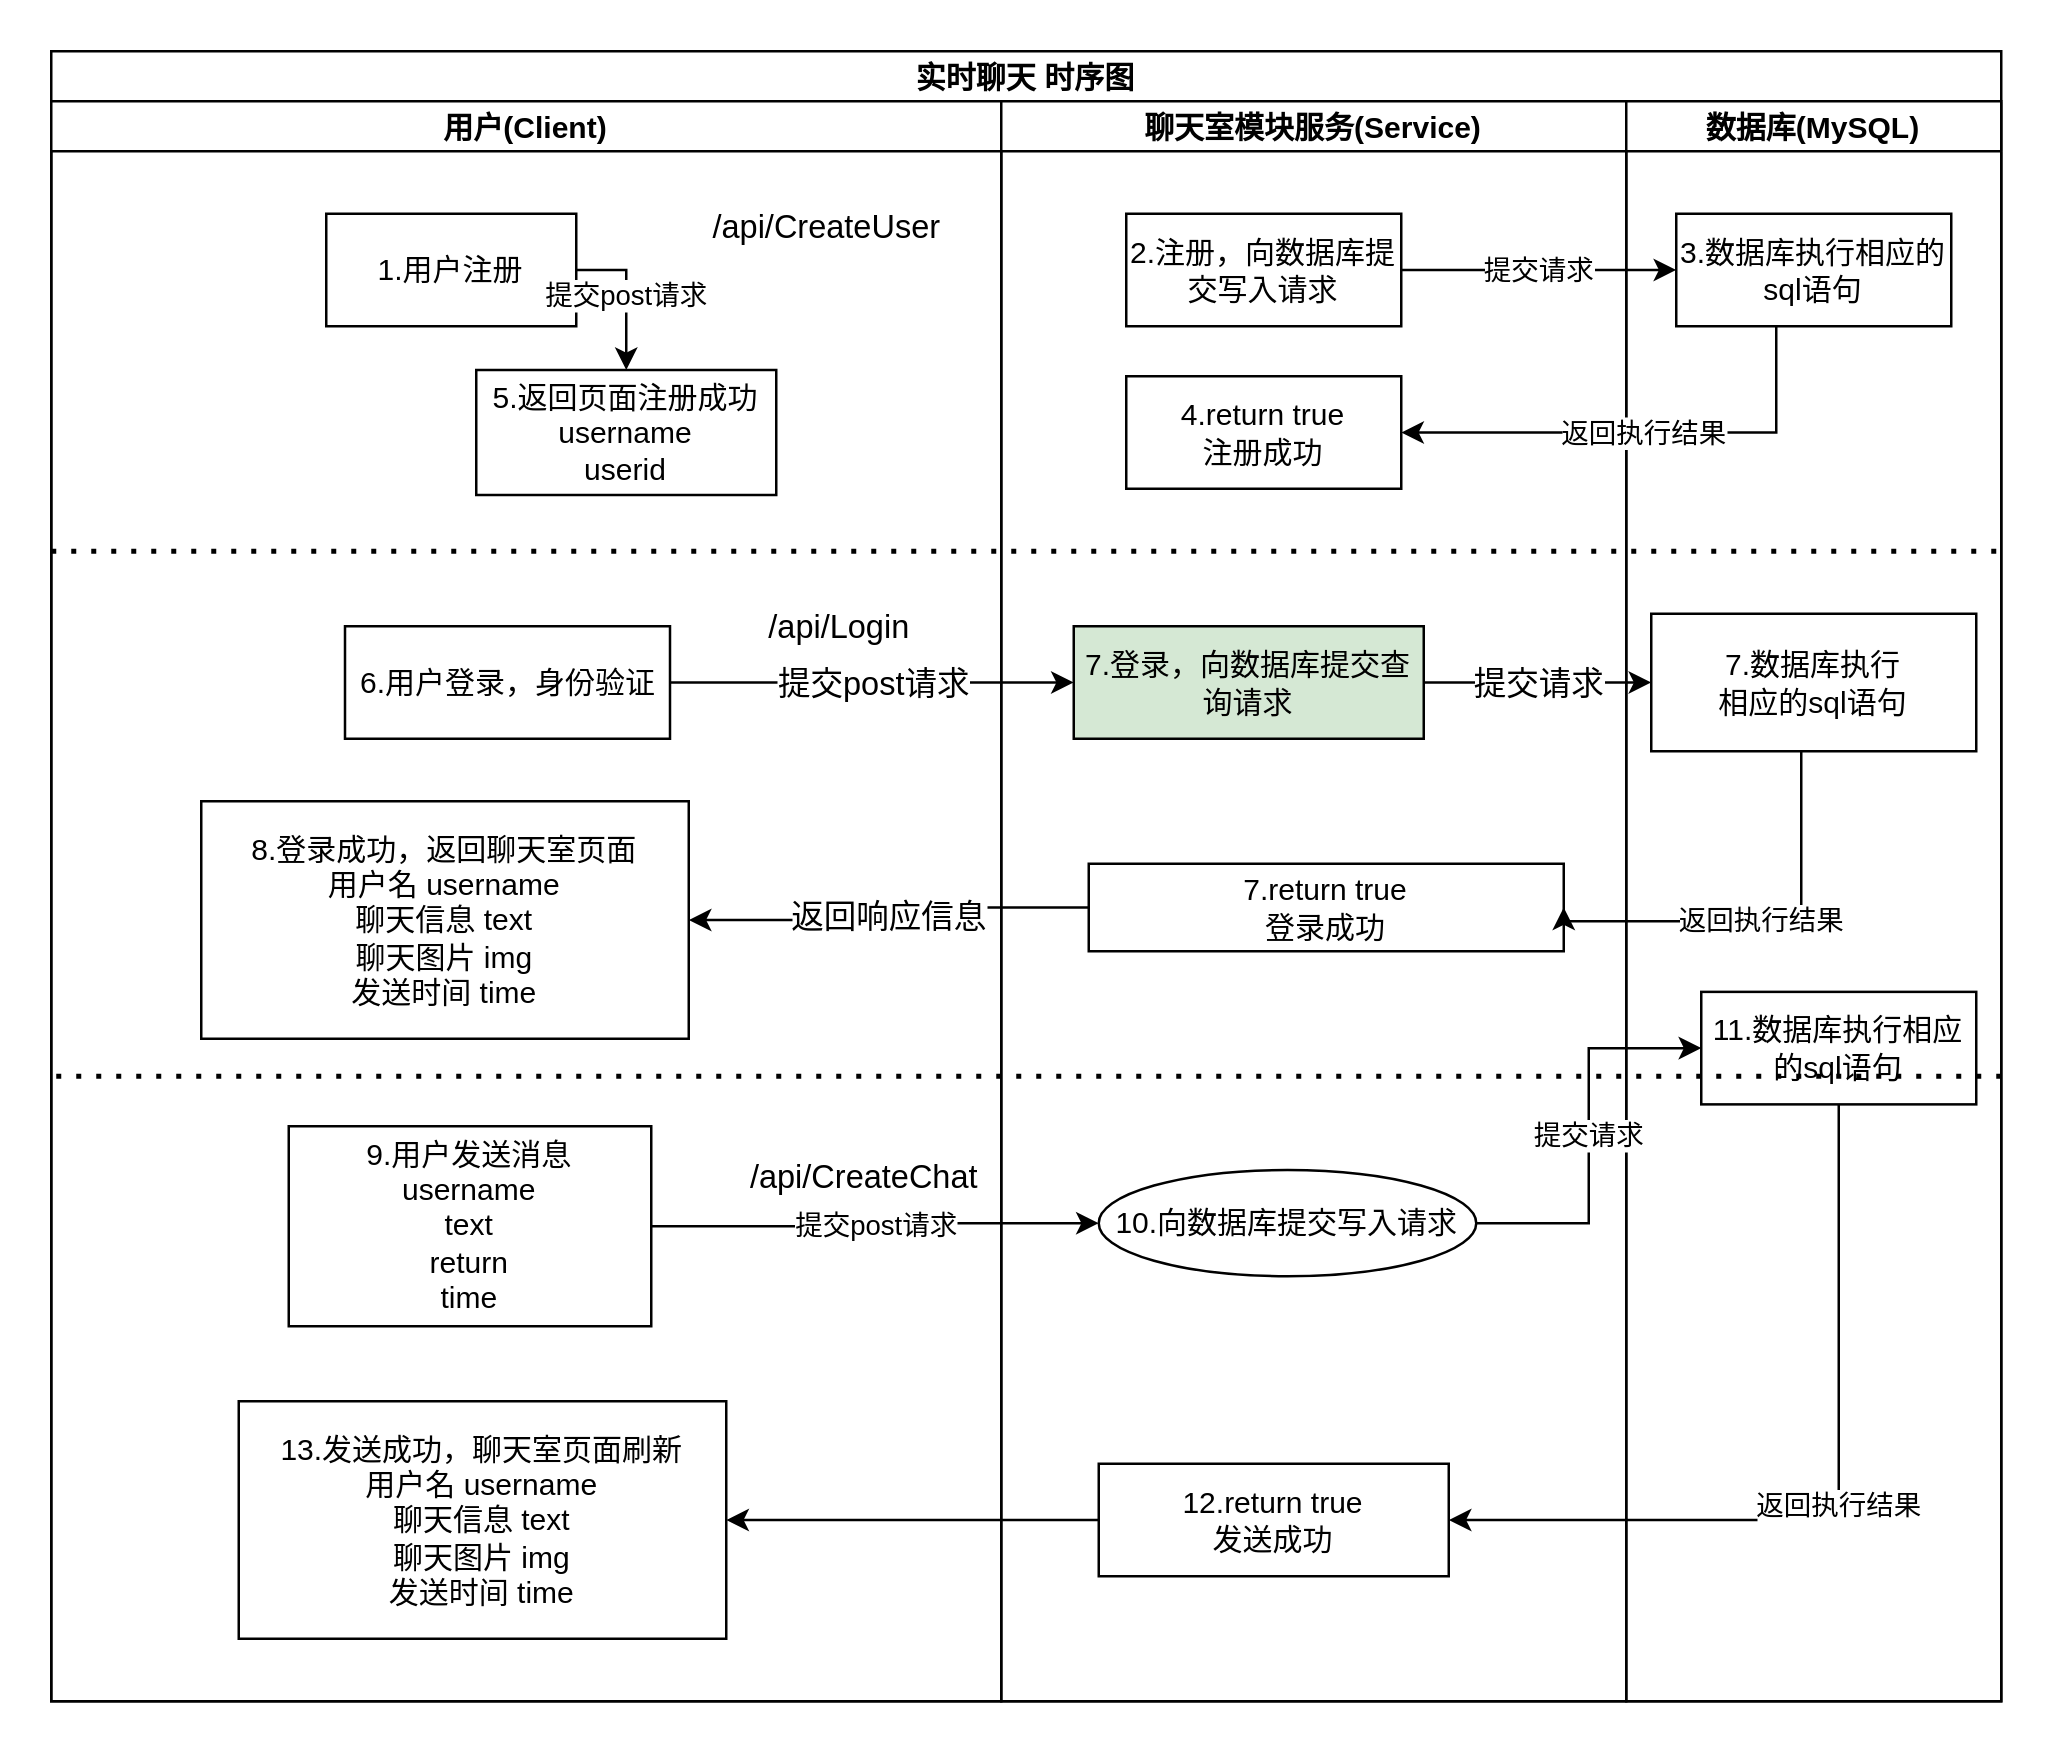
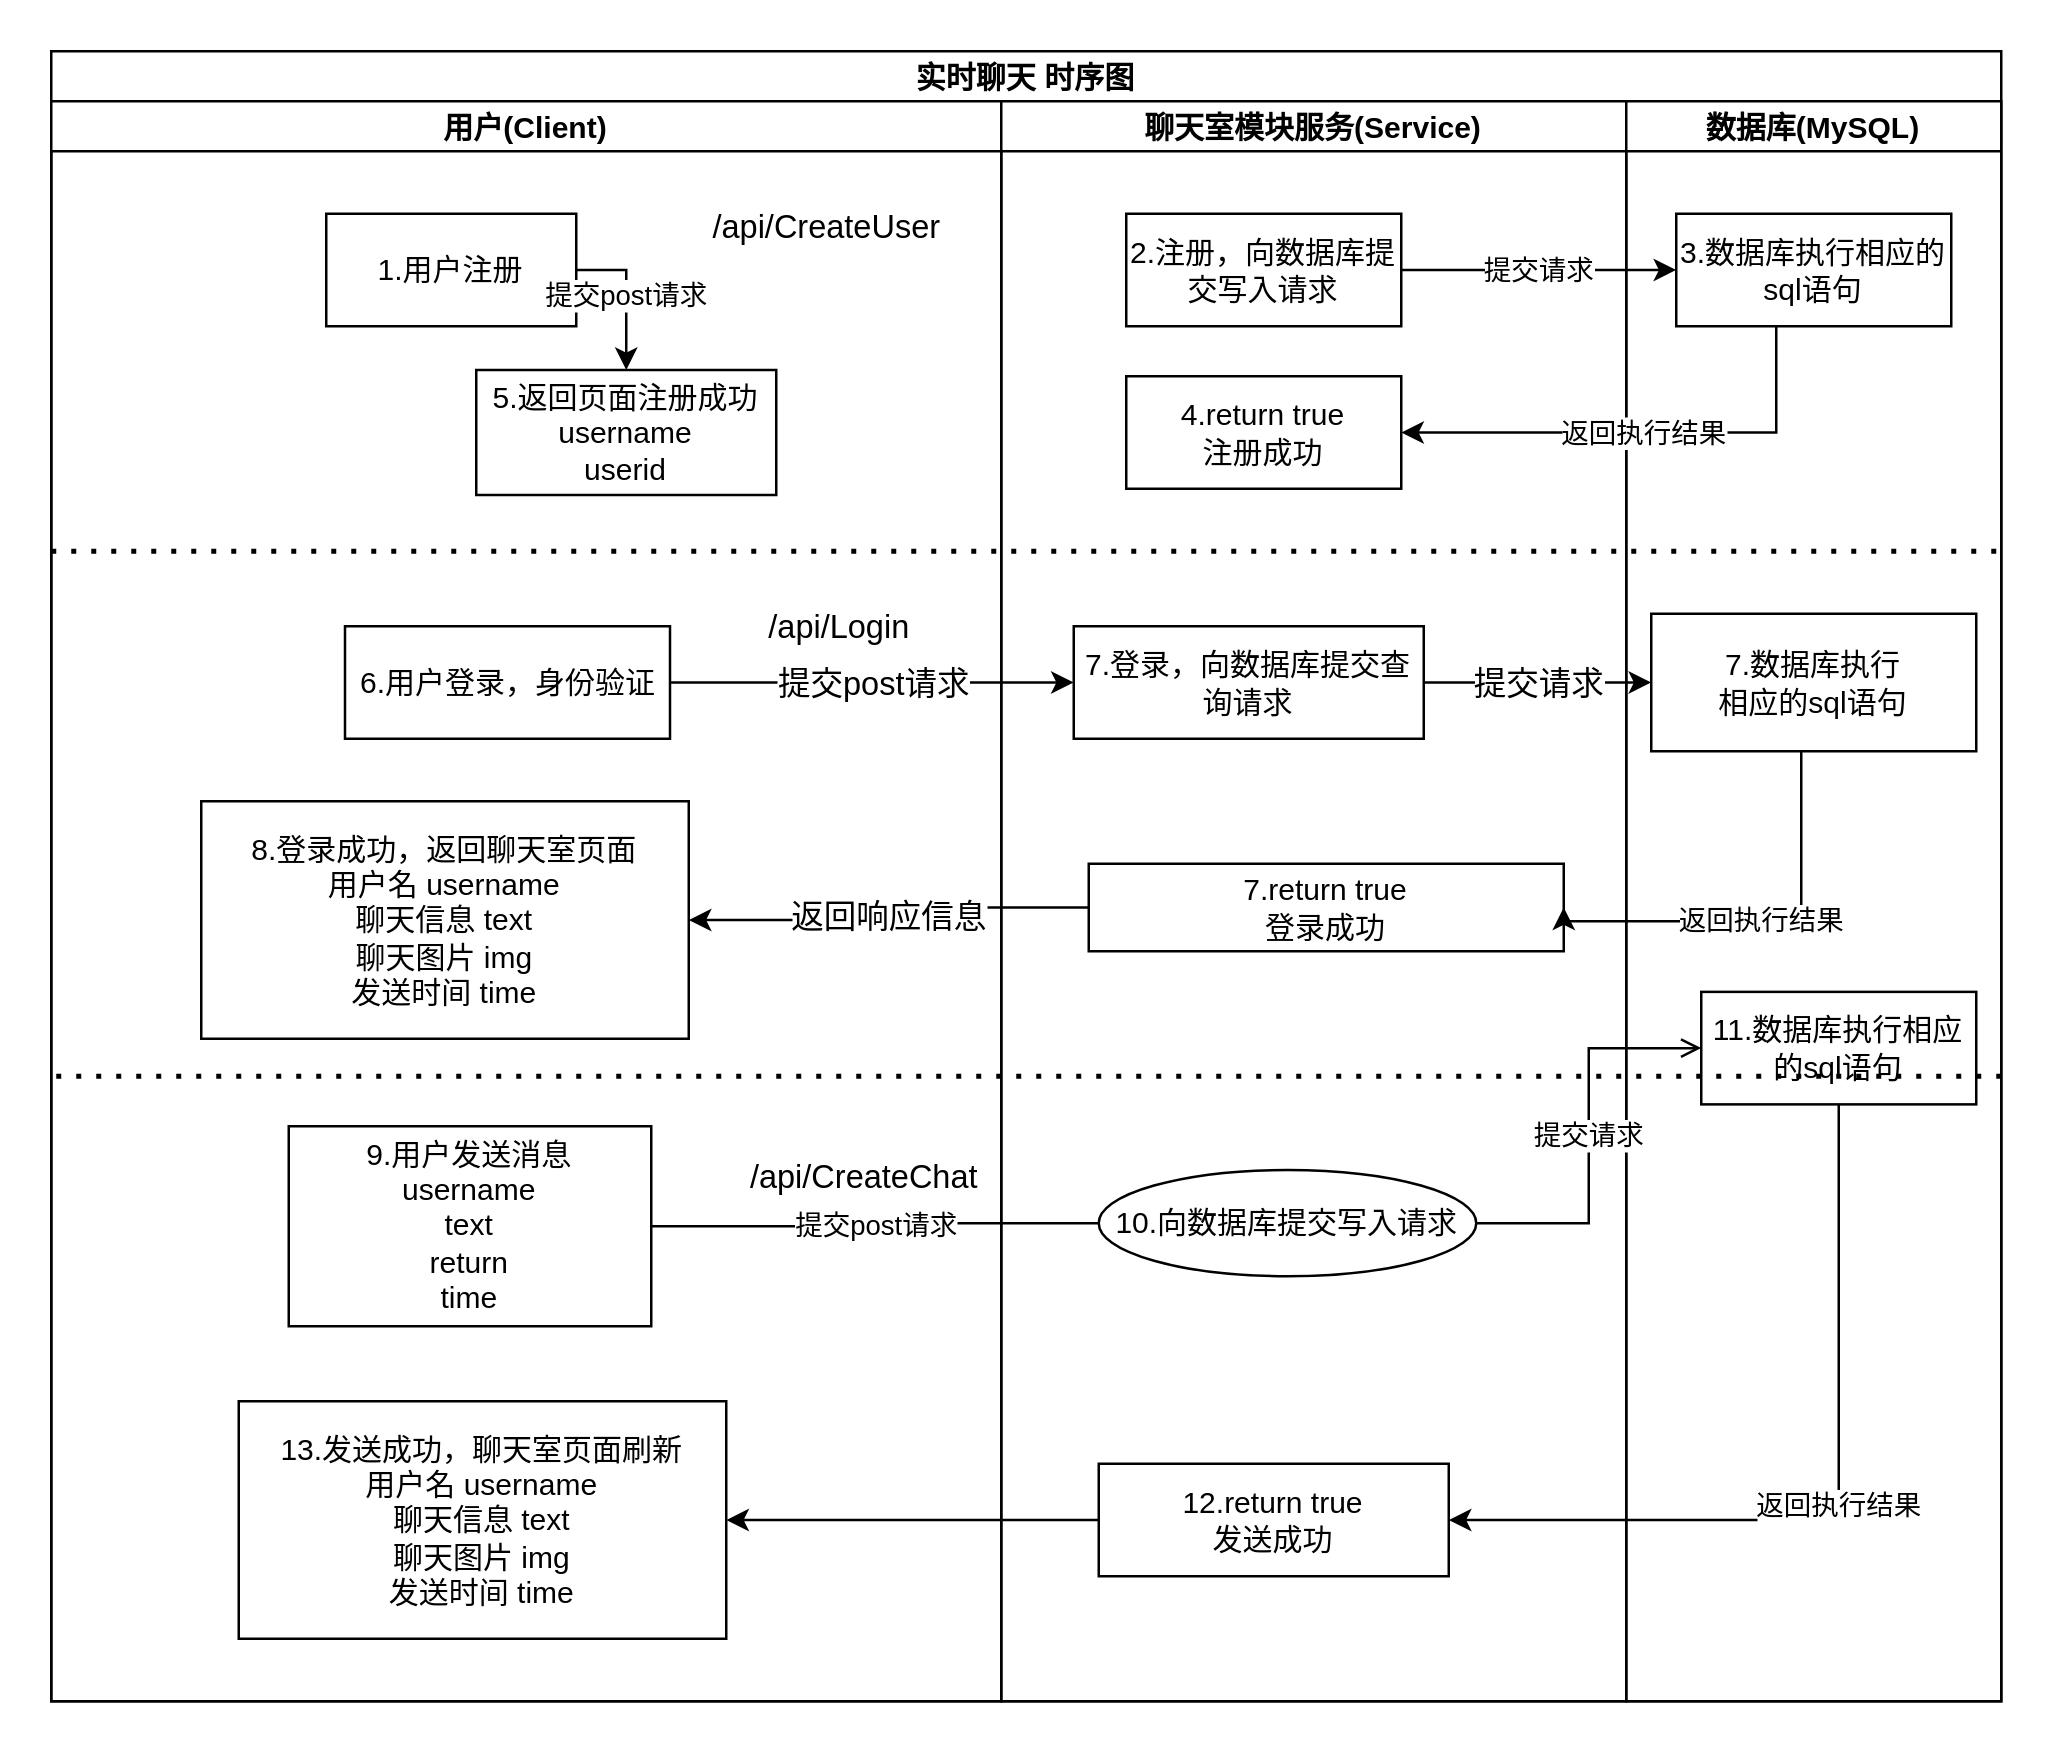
(1249, 683) -> (1249, 683)
(1683, 1048) -> (1687, 1048)
(1080, 1223) -> (1087, 1223)
